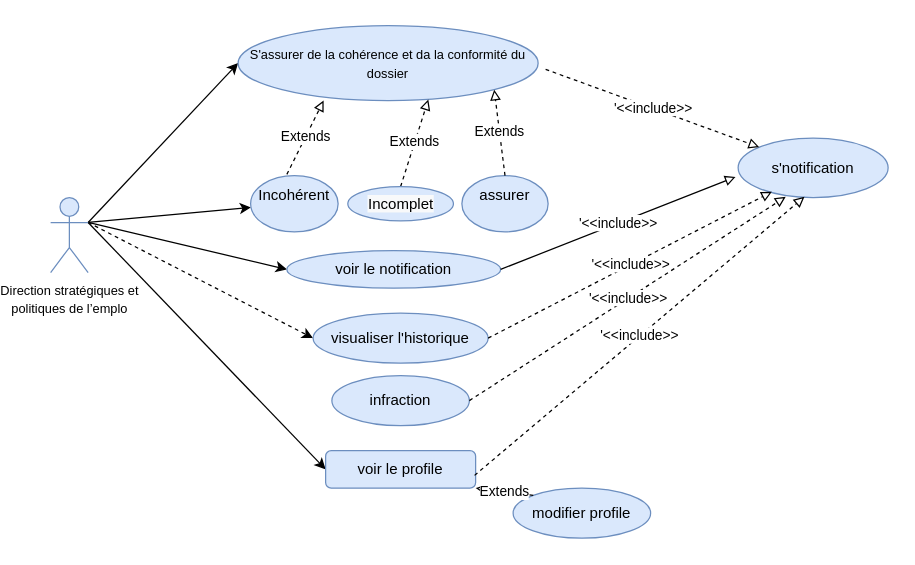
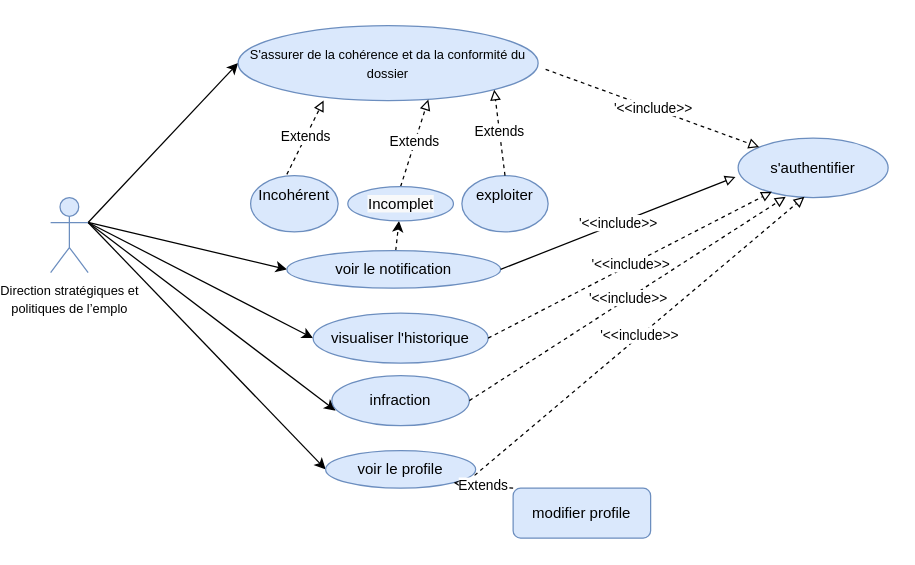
(813, 168) -> (813, 168)
(505, 204) -> (505, 204)
(168, 215) -> (213, 318)
none -> (397, 240)
(200, 280) -> (200, 280)
(401, 469) -> (401, 469)
(582, 513) -> (582, 513)
